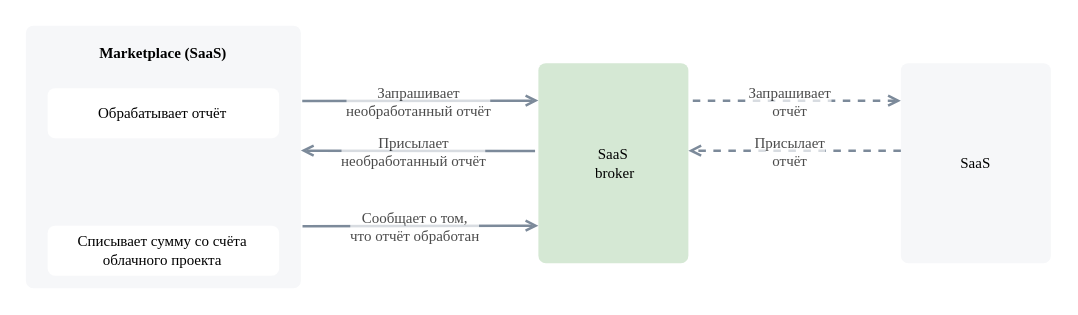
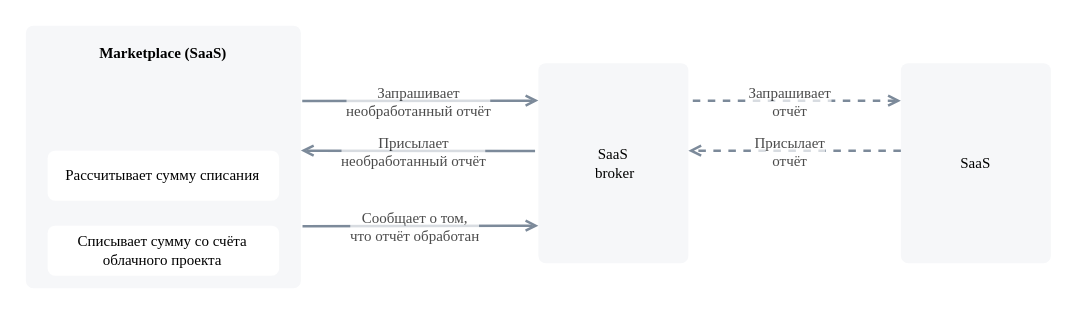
(163, 113) -> none
(613, 163) -> (613, 163)
none -> (163, 176)
